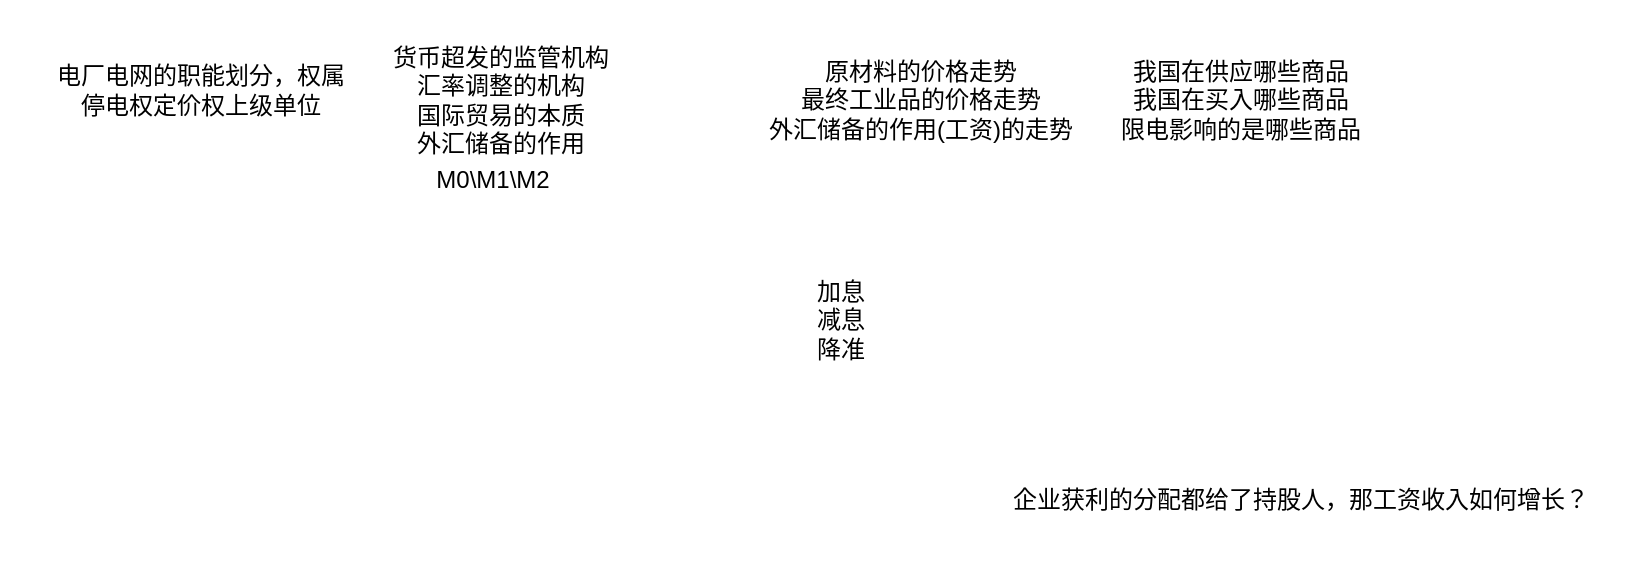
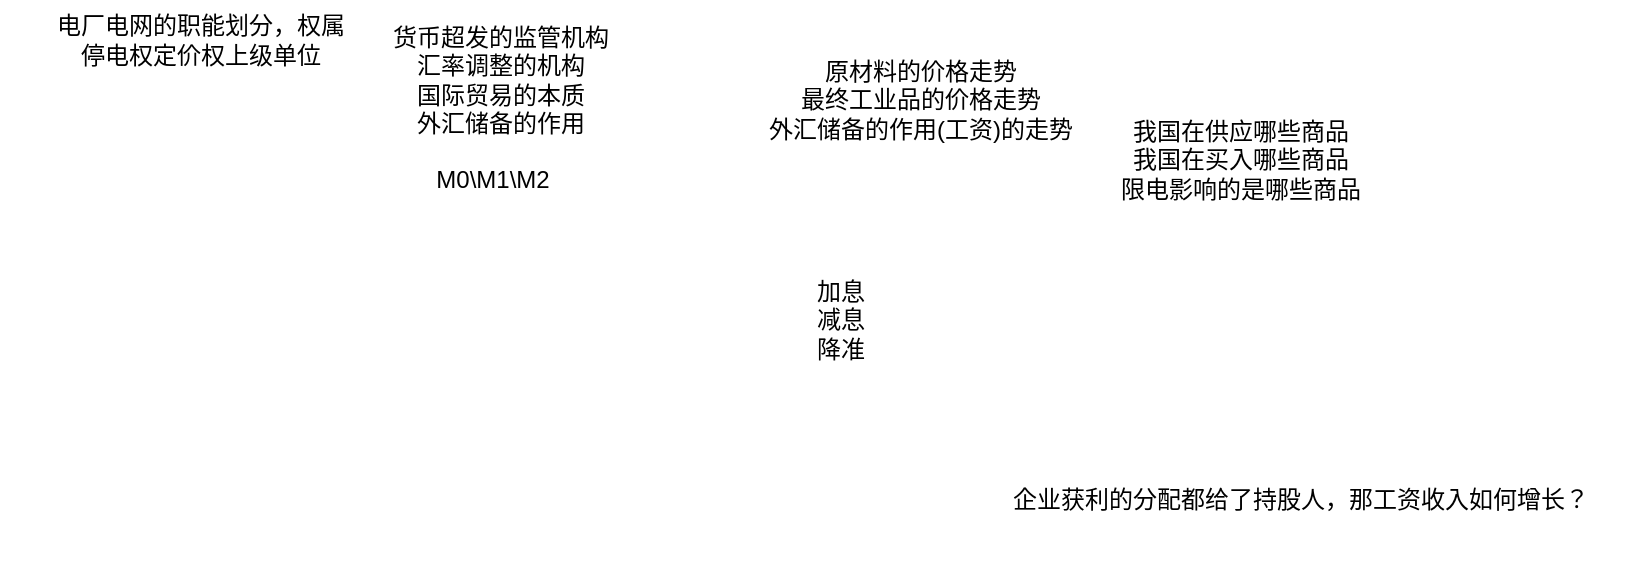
(201, 91) -> (201, 41)
(501, 101) -> (501, 81)
(1241, 101) -> (1241, 161)
